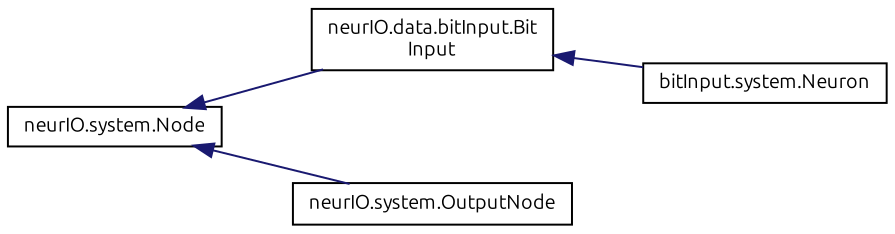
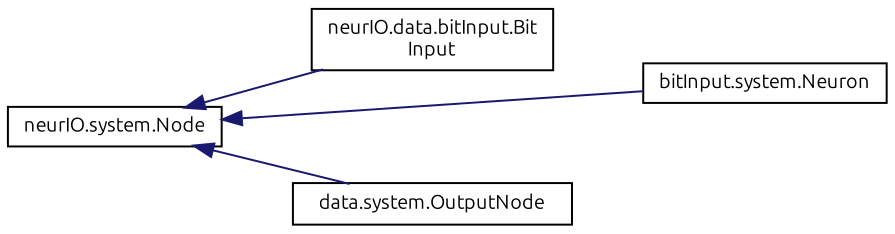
(608, 63) -> (443, 105)
(432, 204) -> (432, 204)
